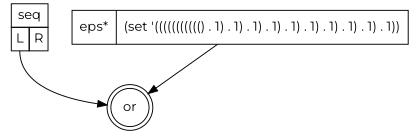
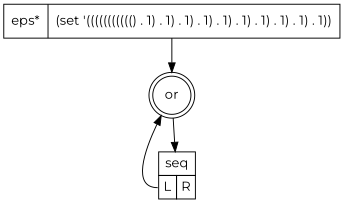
none -> (174, 130)
